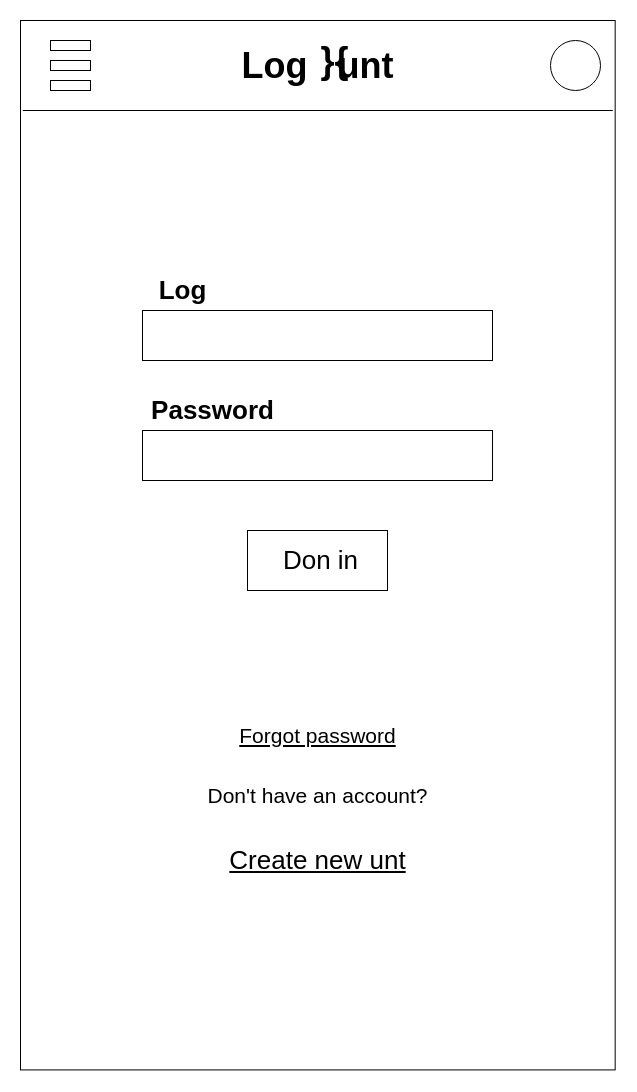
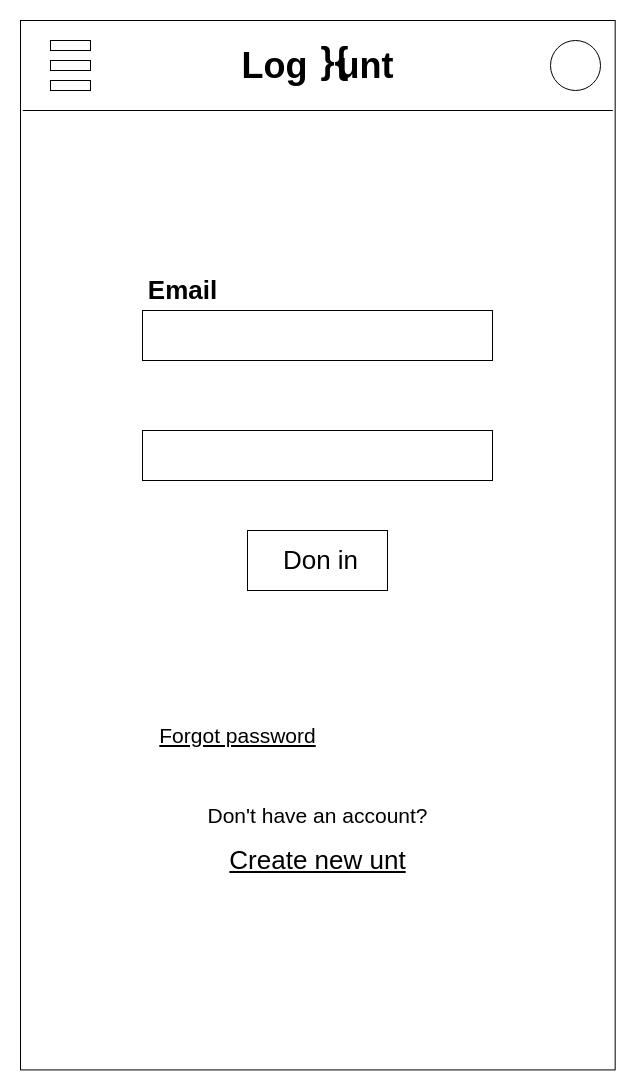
(183, 291) -> (183, 291)
(213, 411) -> none
(318, 736) -> (238, 736)
(318, 796) -> (318, 816)
